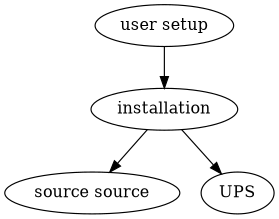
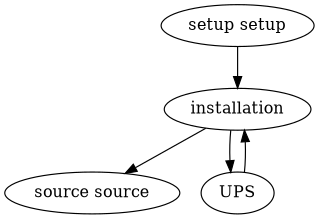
(164, 26) -> (238, 26)
none -> (245, 157)
